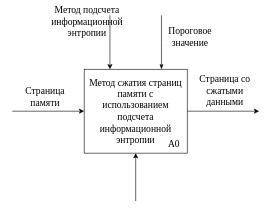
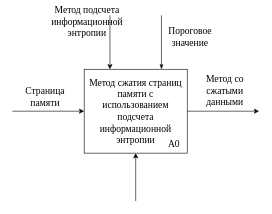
(225, 90) -> (225, 90)
